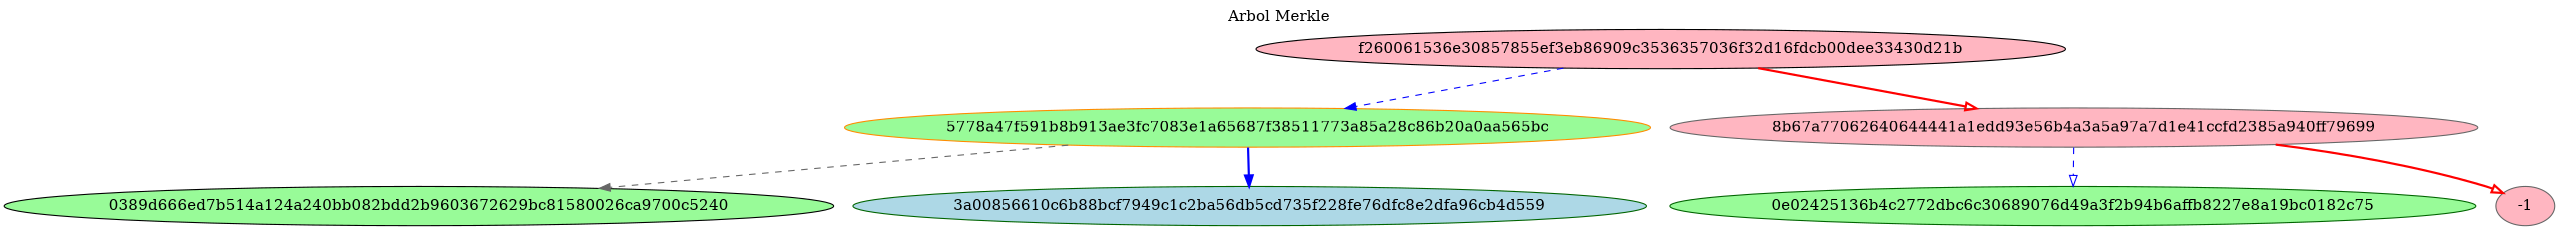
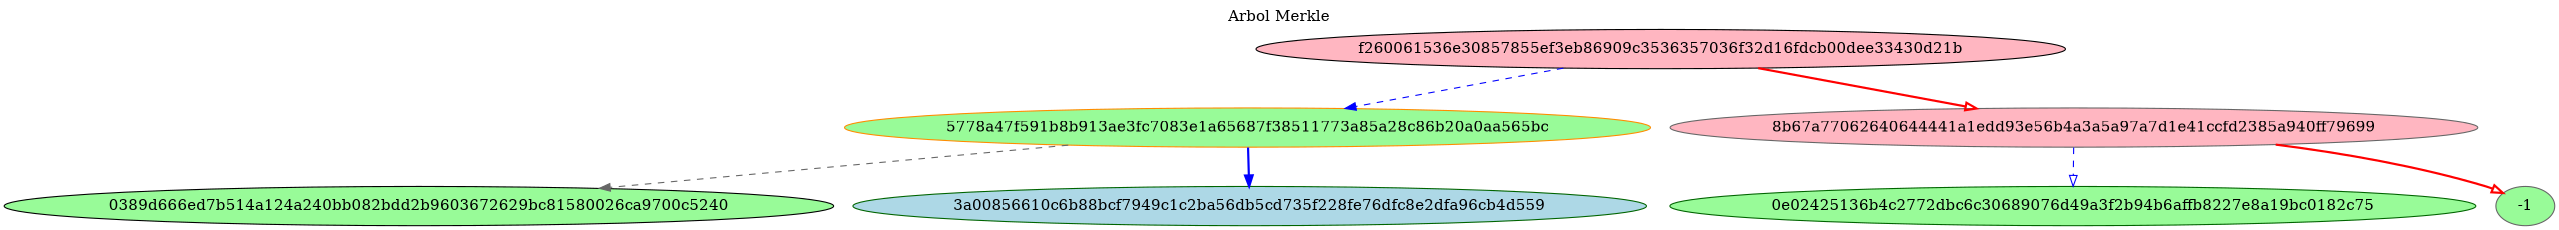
(2525, 206) -> (2525, 206)
